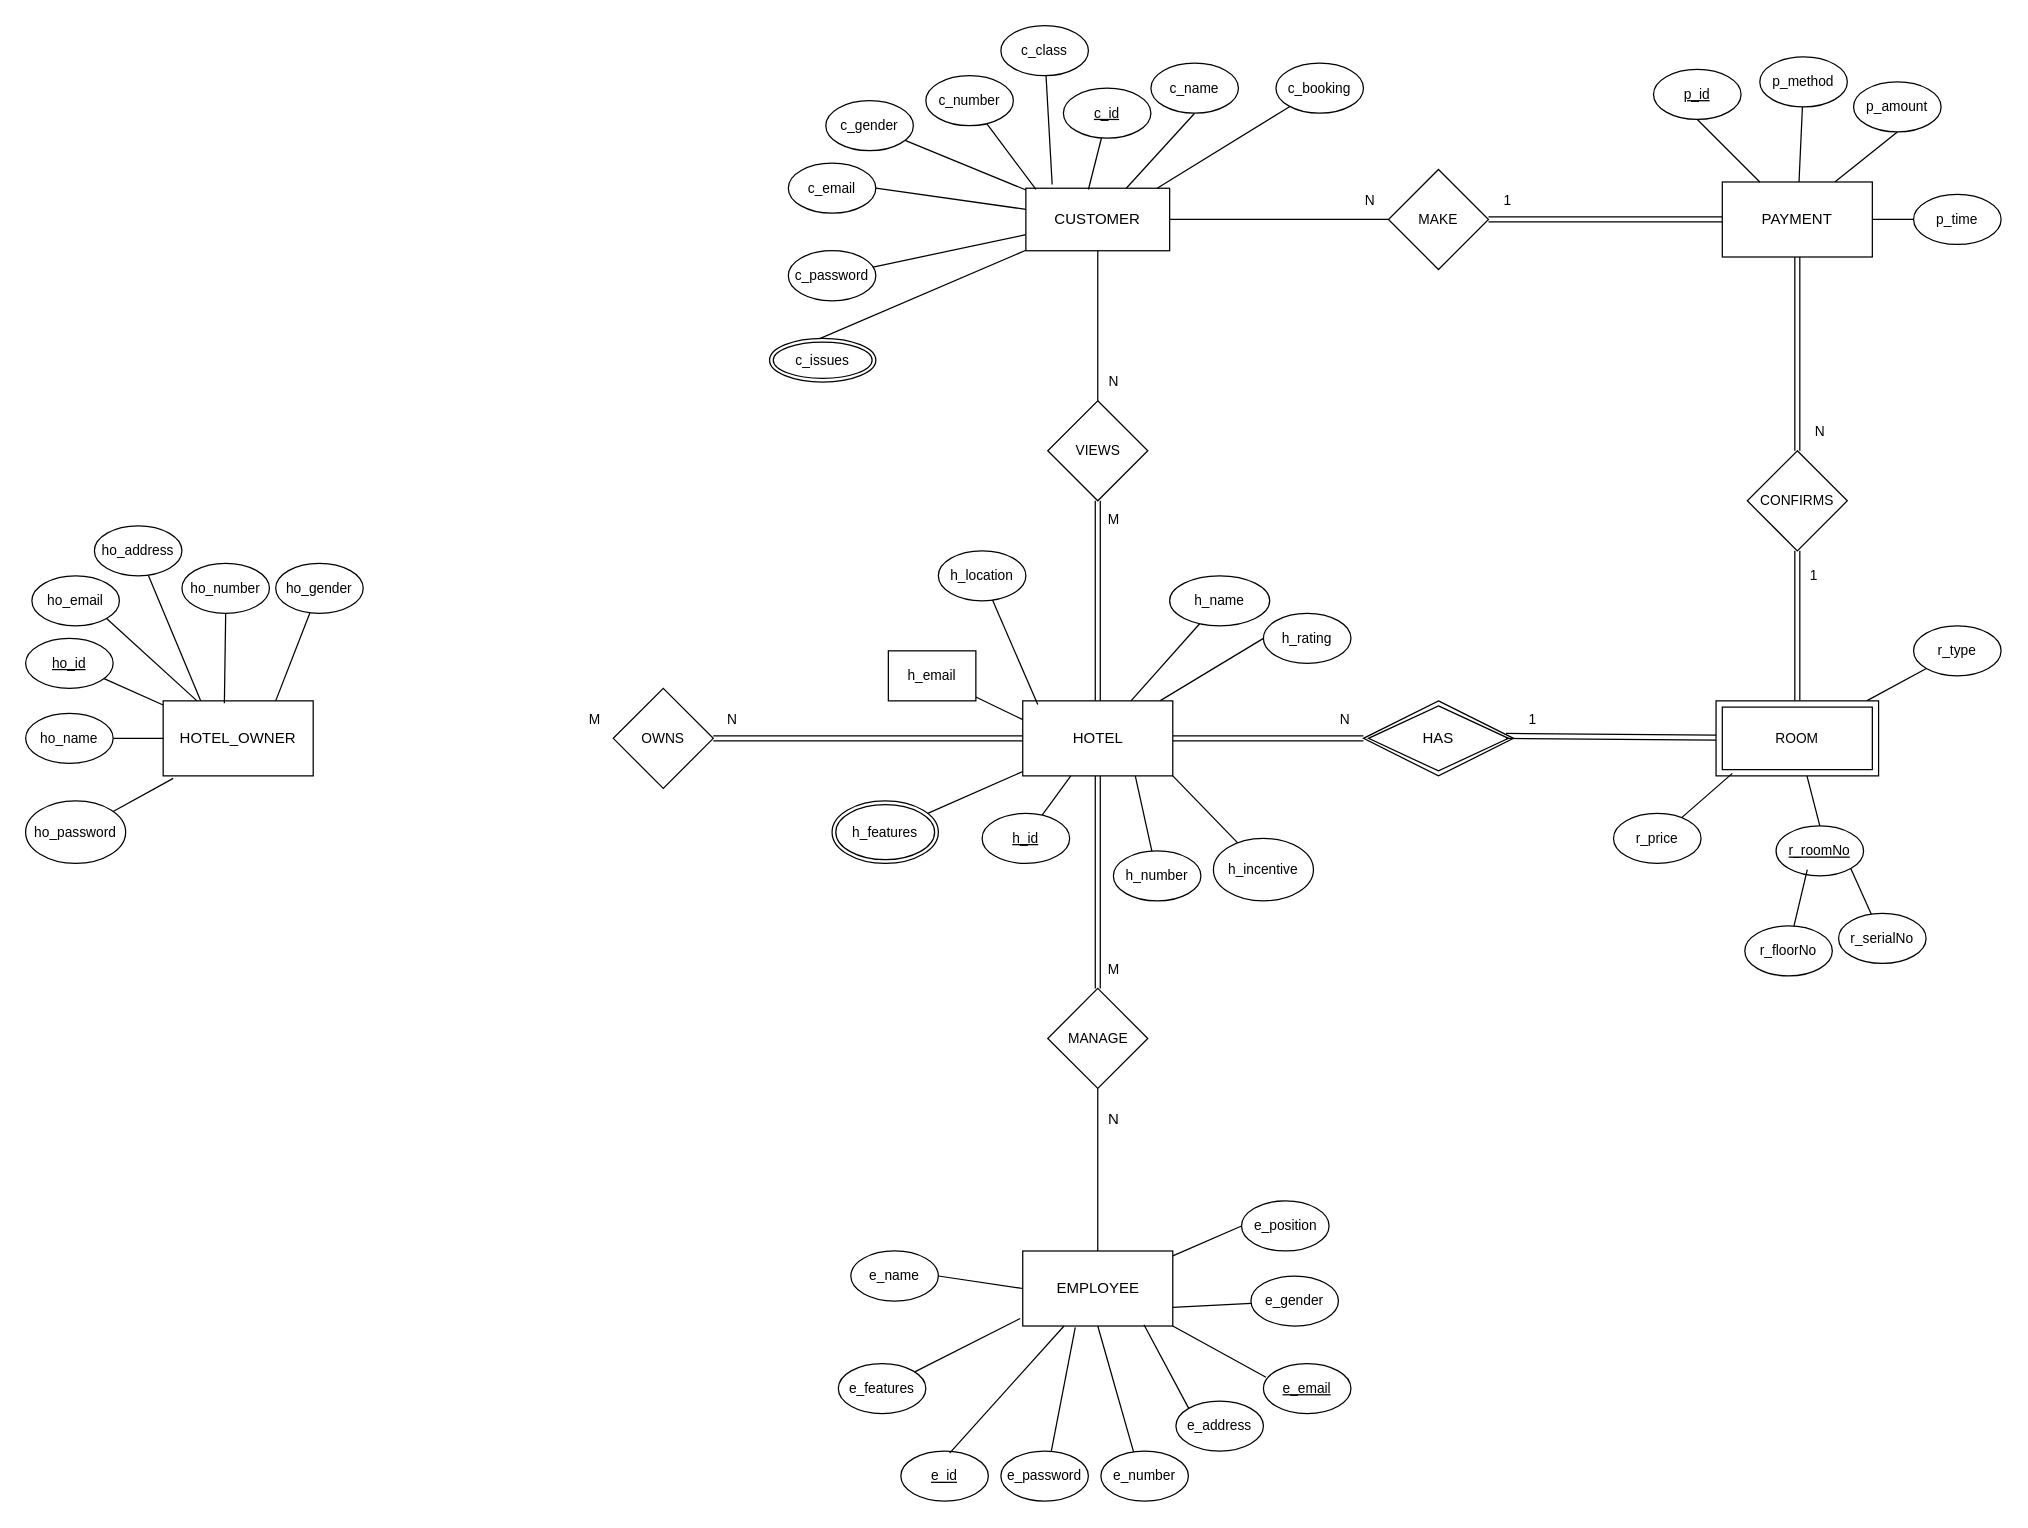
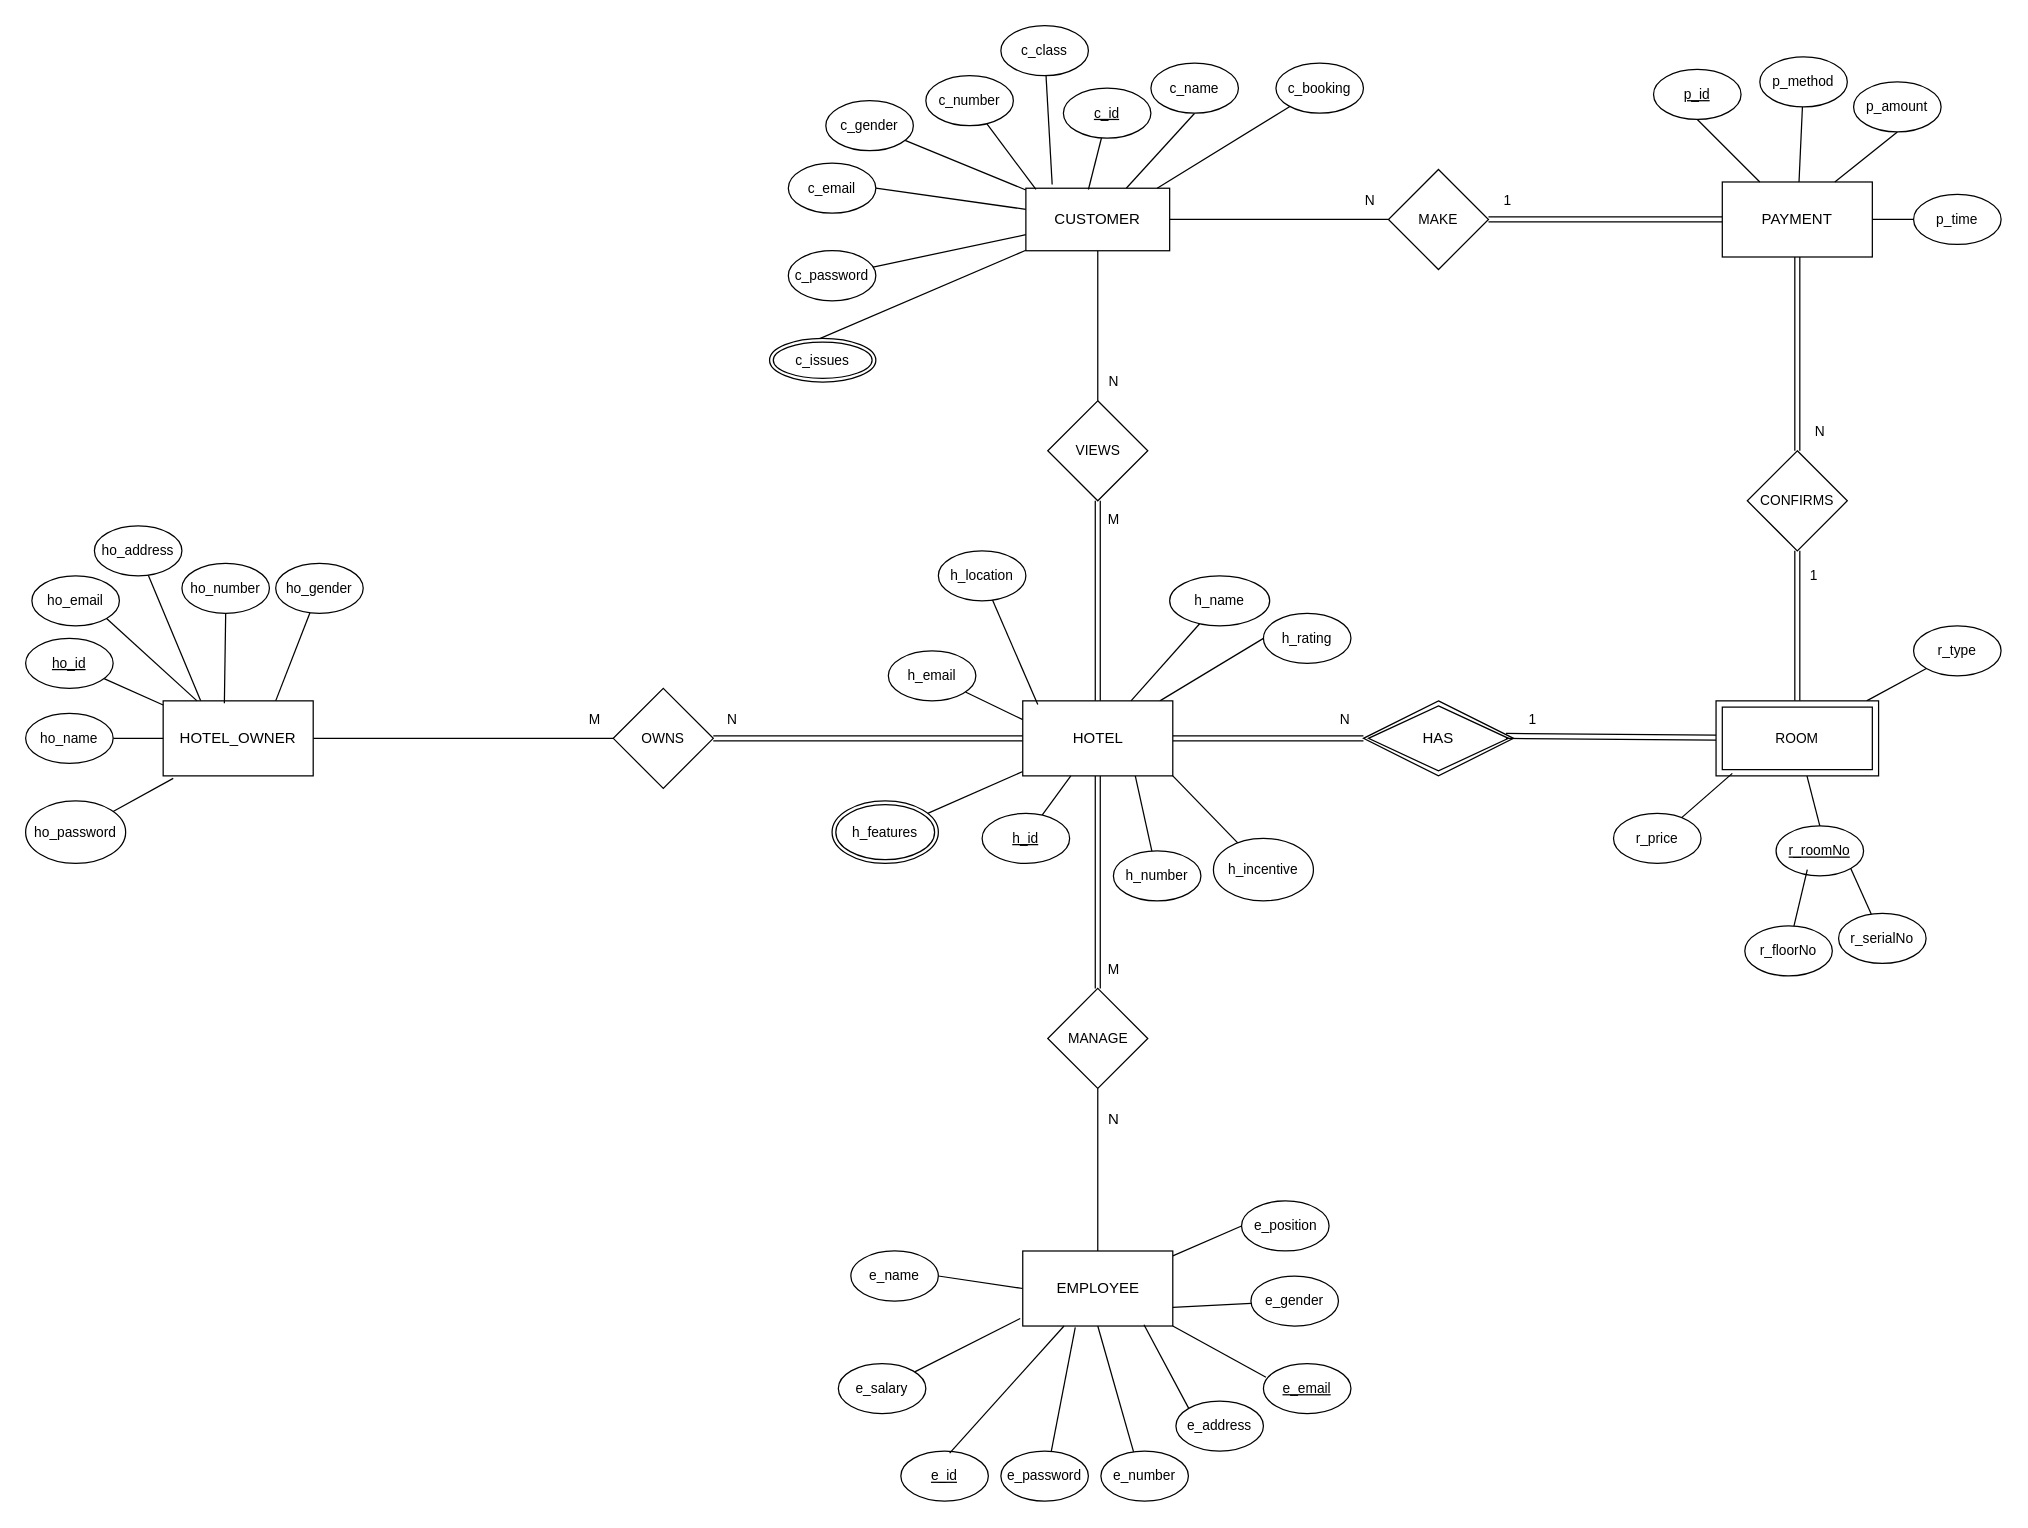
(932, 676) -> (932, 676)
none -> (463, 738)
(882, 1388) -> (882, 1388)
